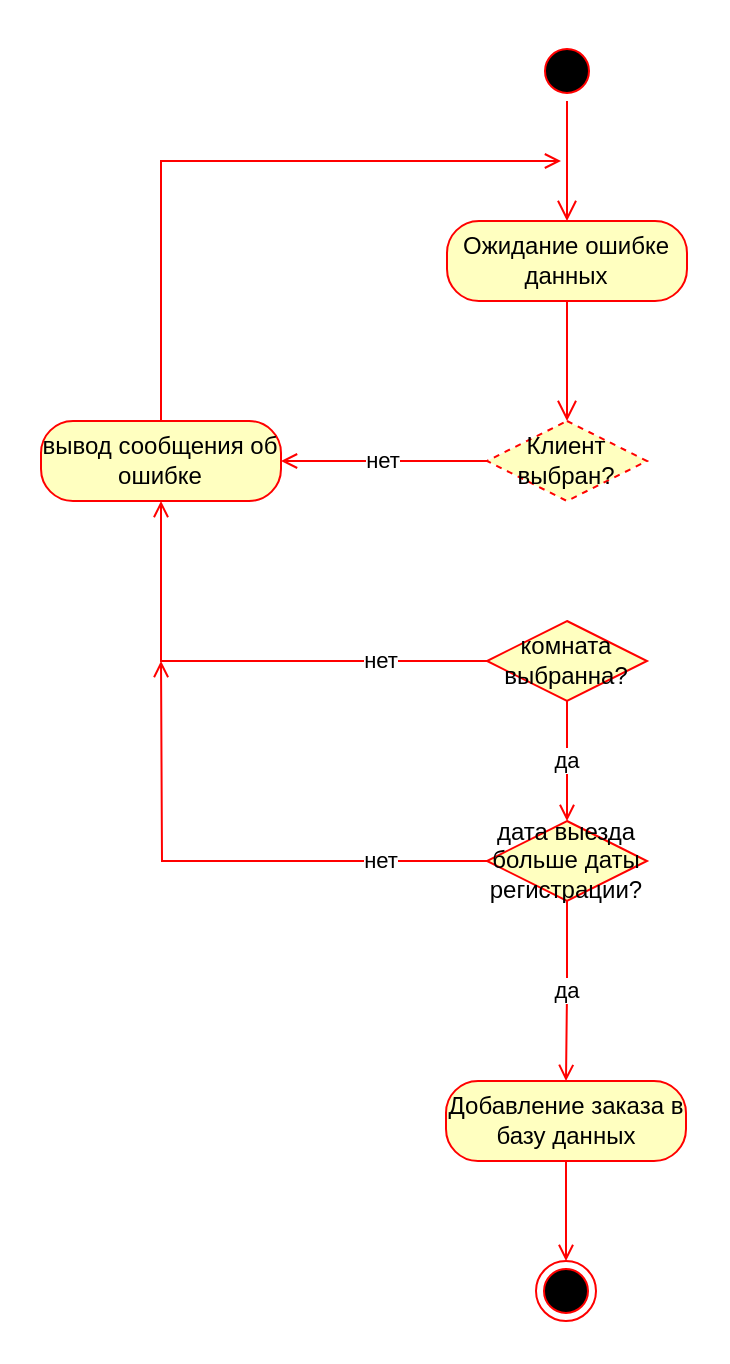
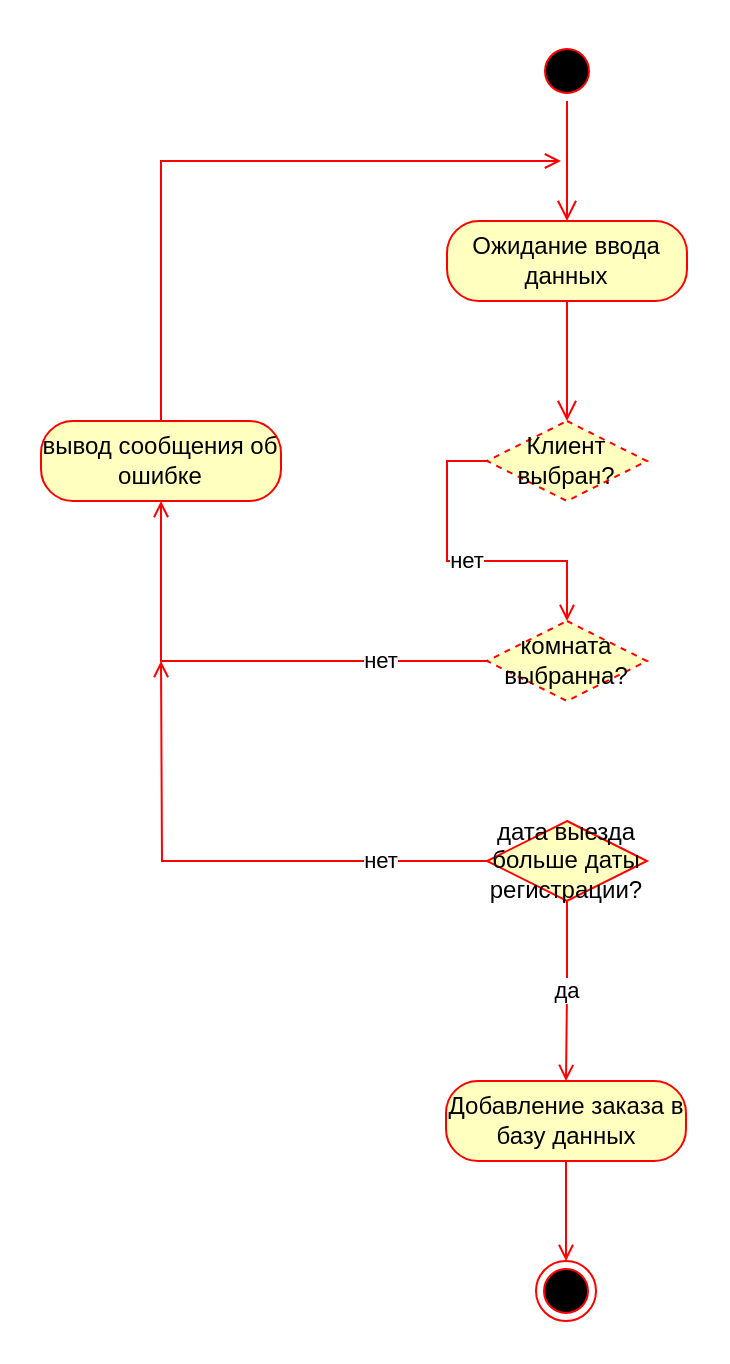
(567, 261) -> (567, 261)
(368, 461) -> (483, 561)
(567, 661) -> (567, 661)
(567, 758) -> none
